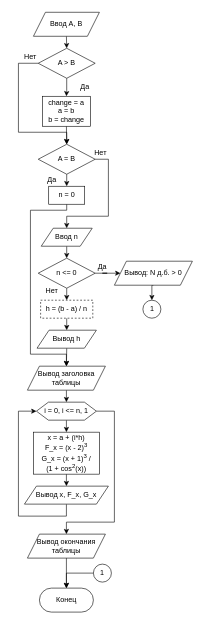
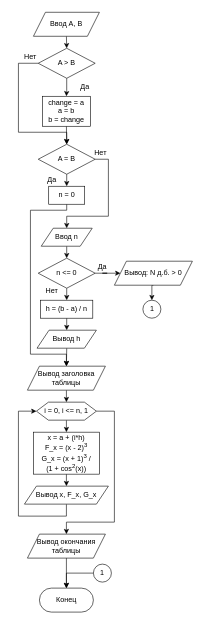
(67, 309) -> (67, 309)
